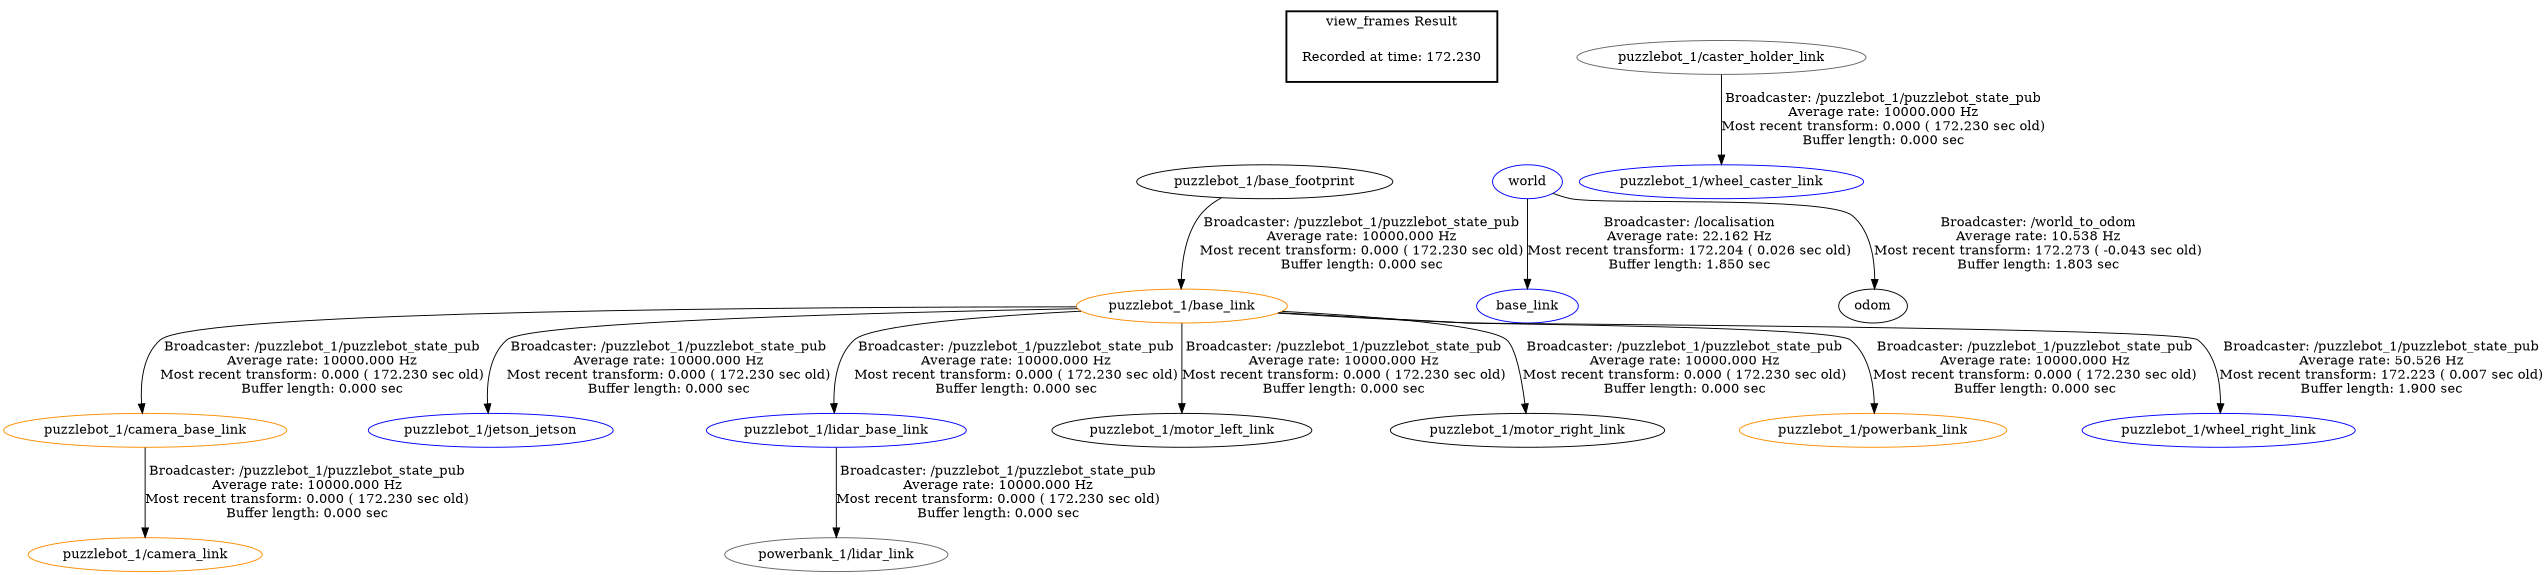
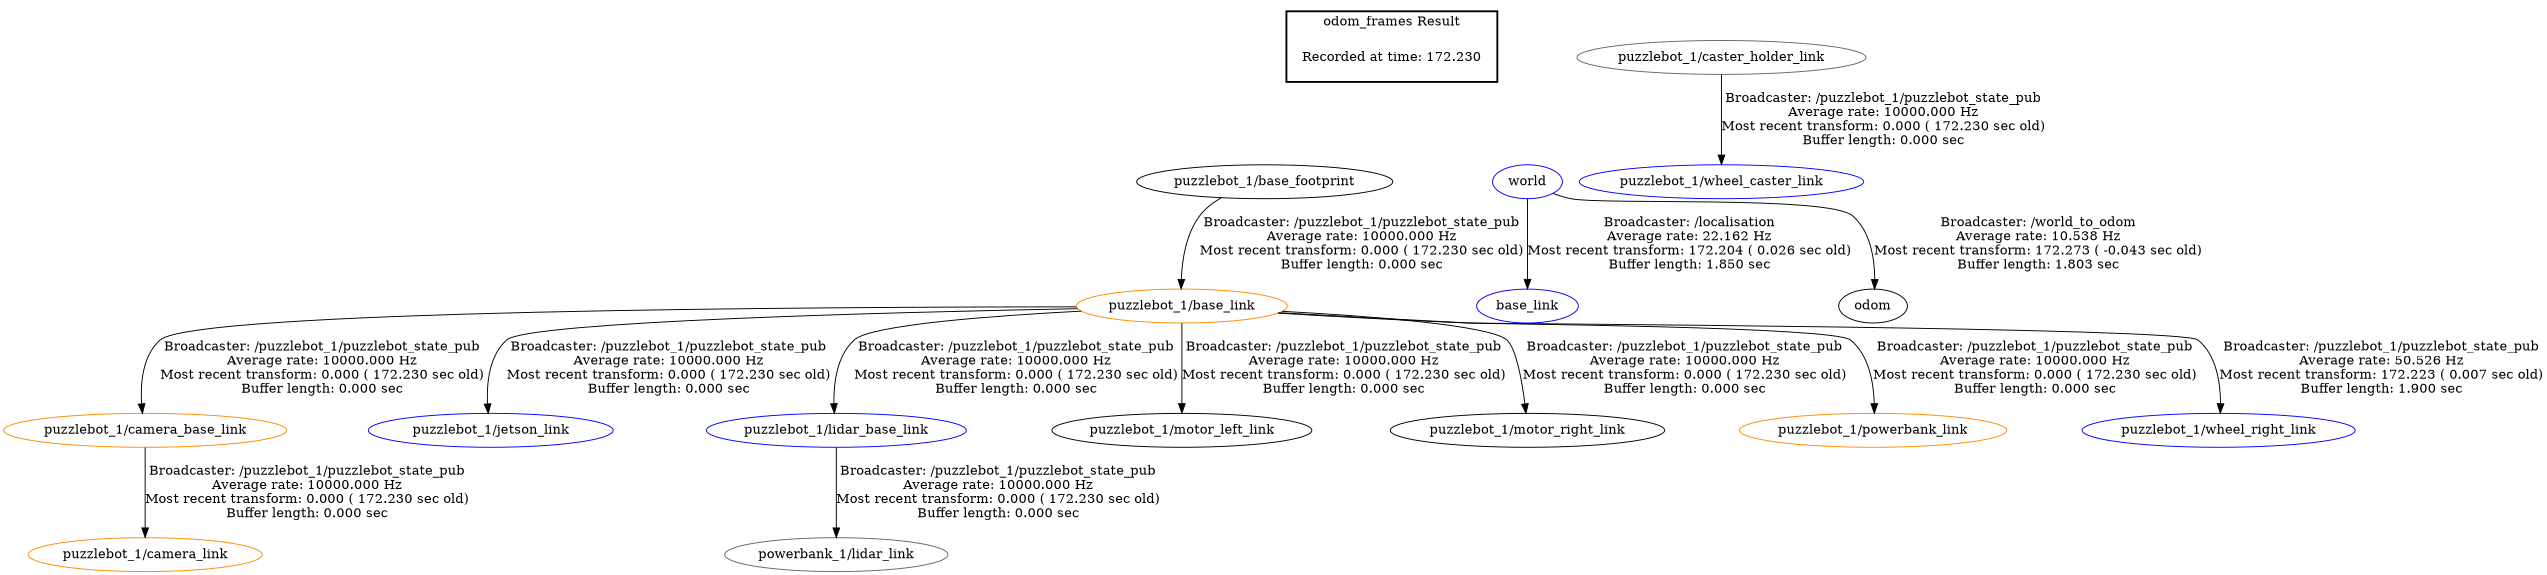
(1392, 22) -> (1392, 22)
(491, 430) -> (491, 430)
